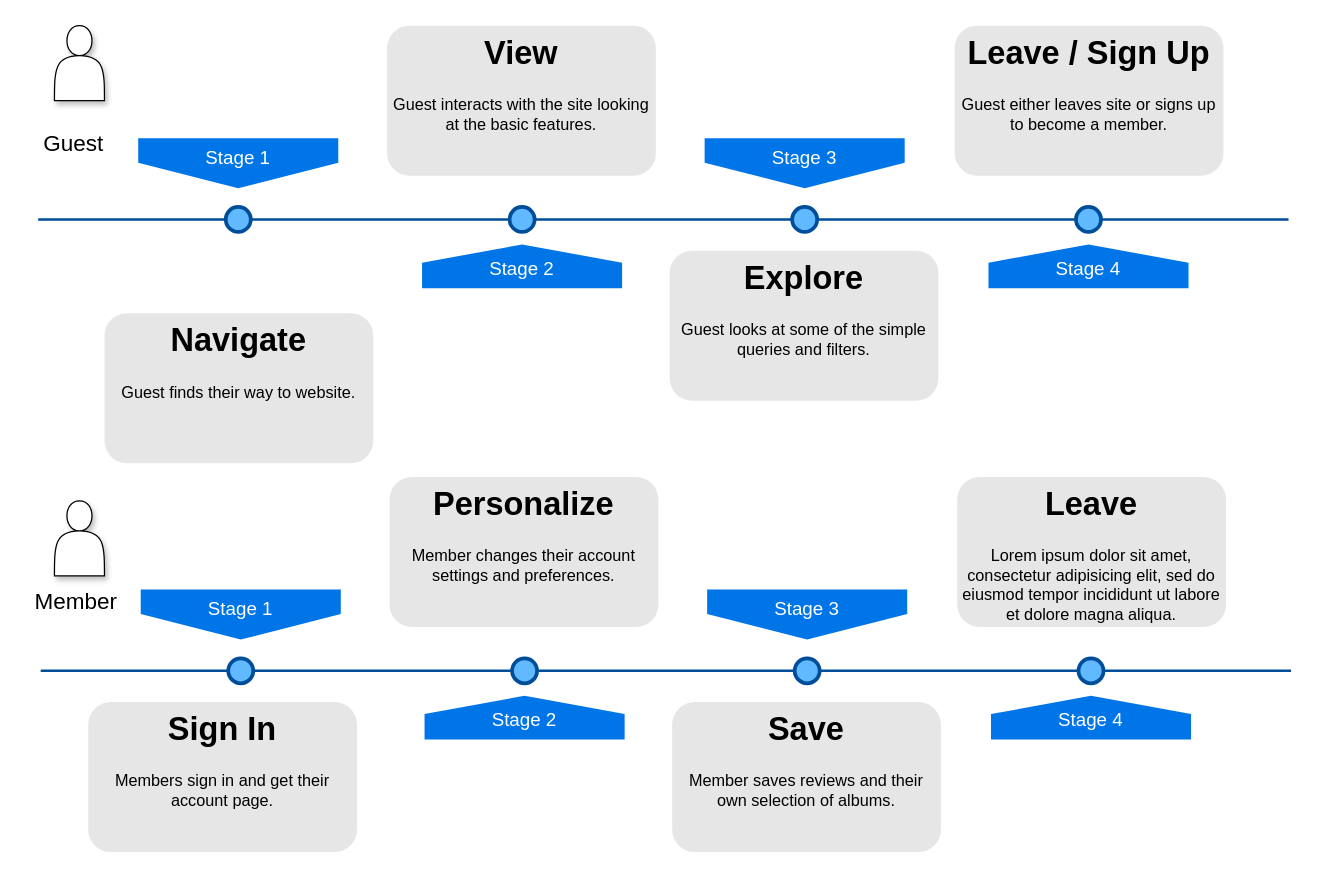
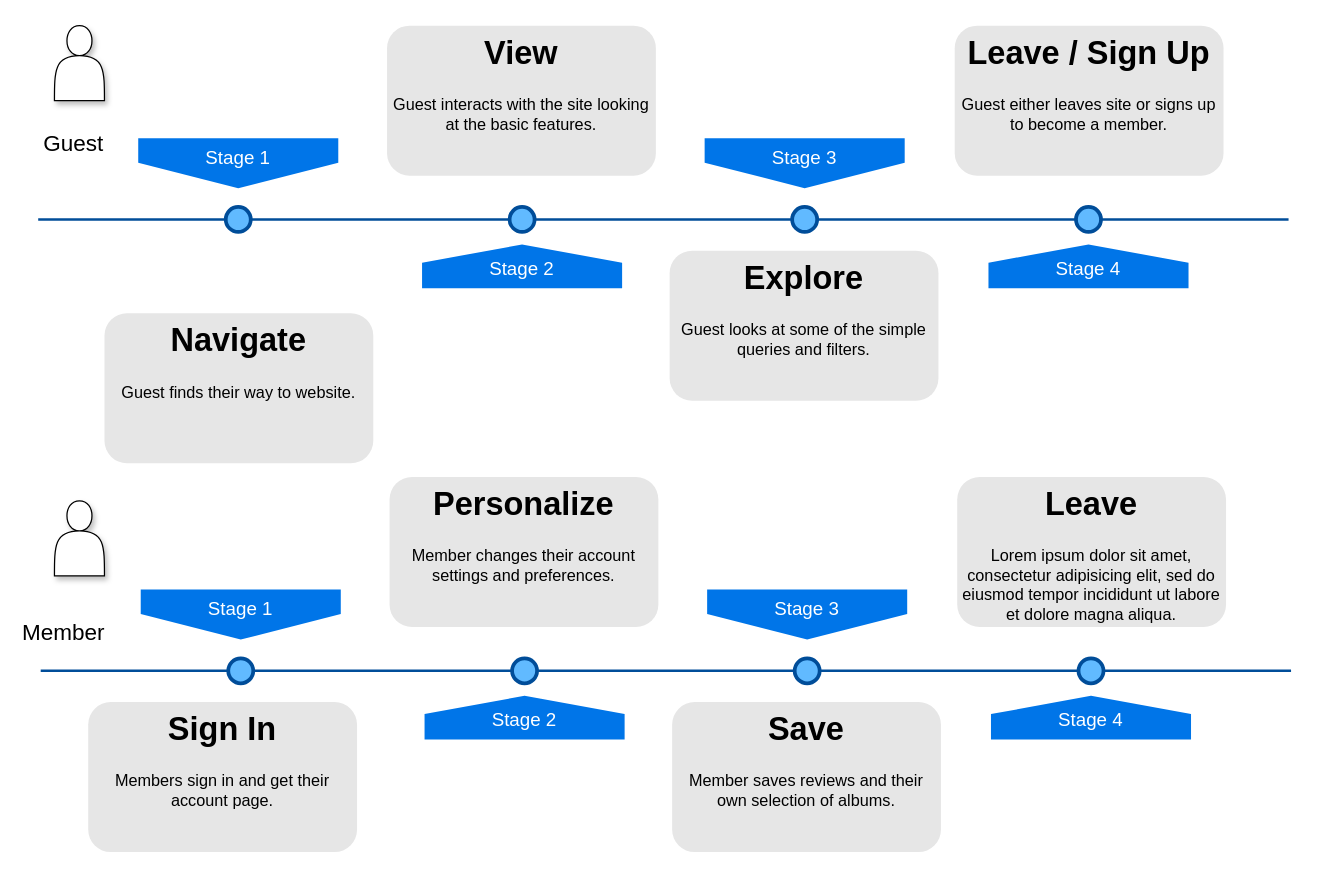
(76, 602) -> (63, 633)
